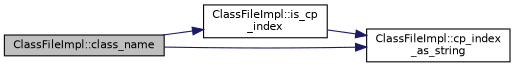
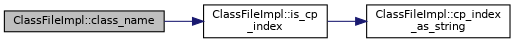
(260, 48) -> none
